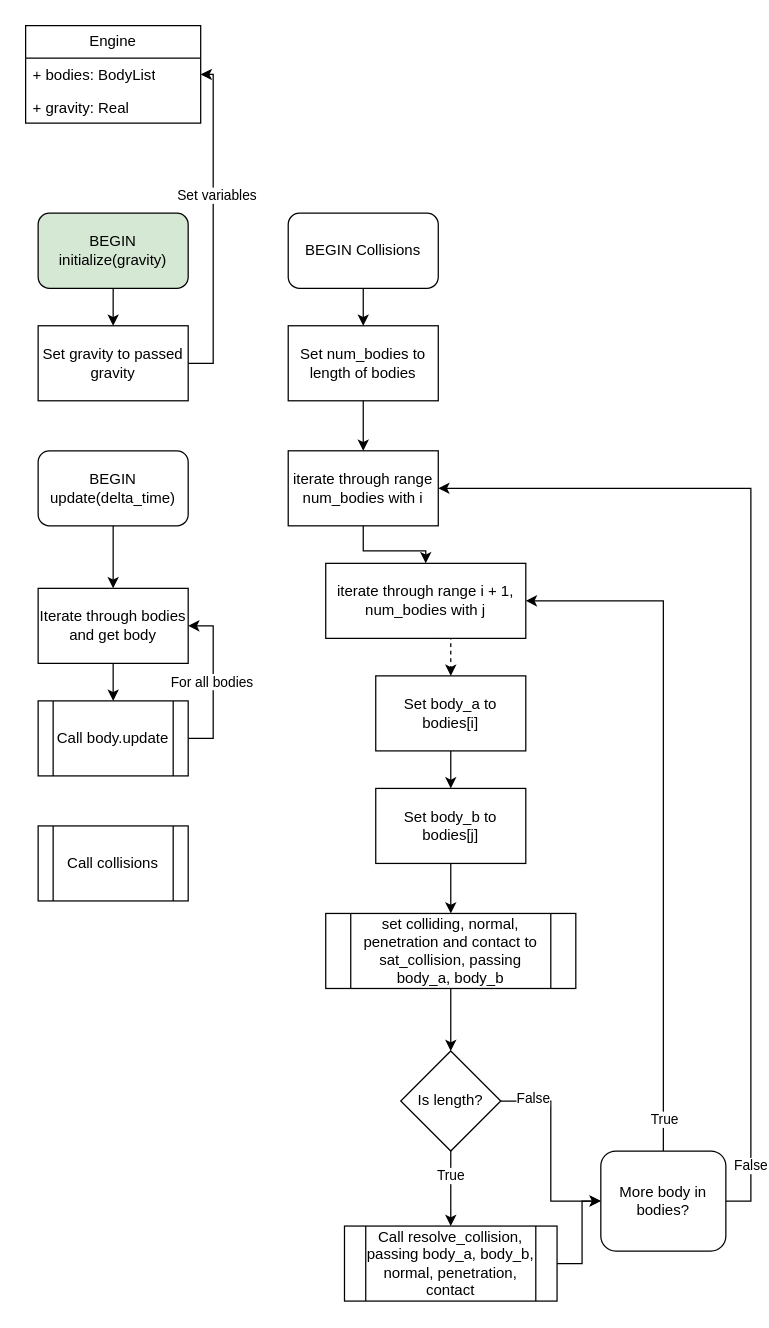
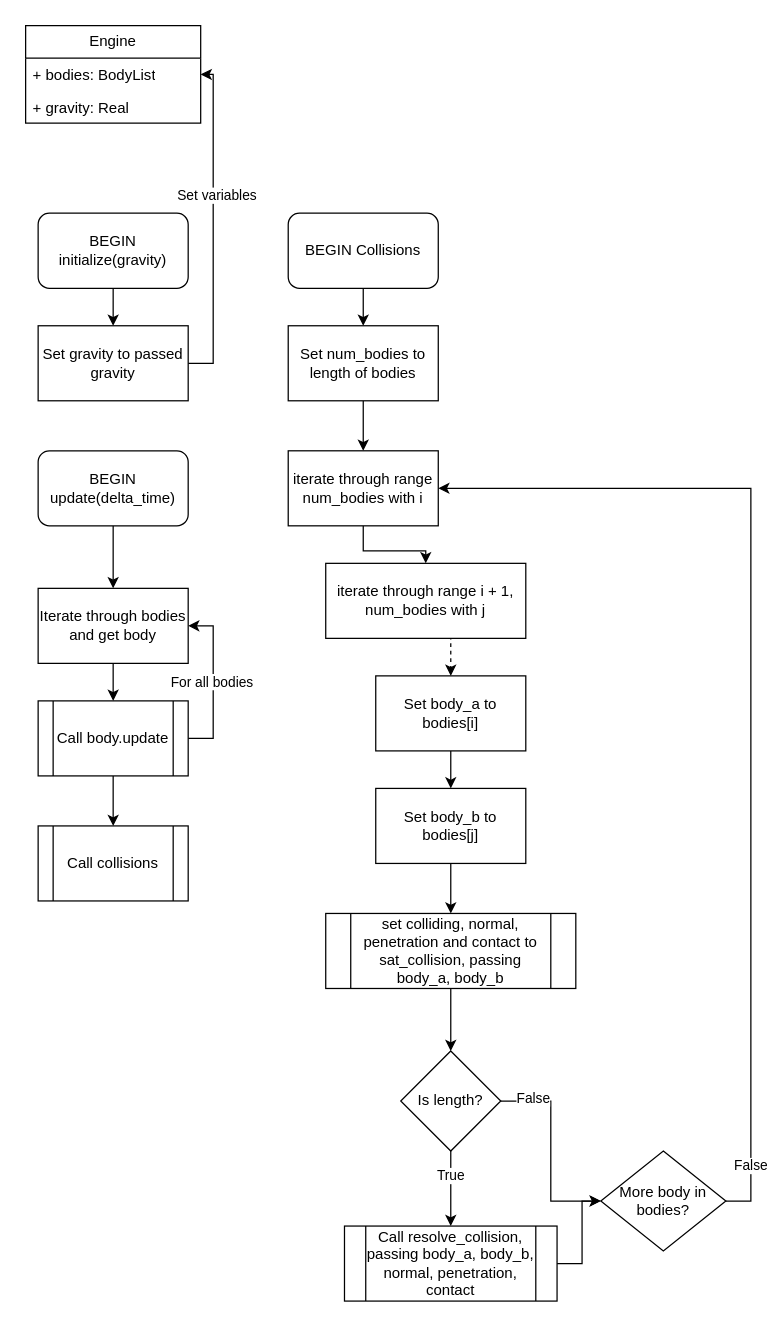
(113, 251) -> (113, 251)
none -> (113, 797)
(663, 812) -> none
(663, 1201) -> (663, 1201)
